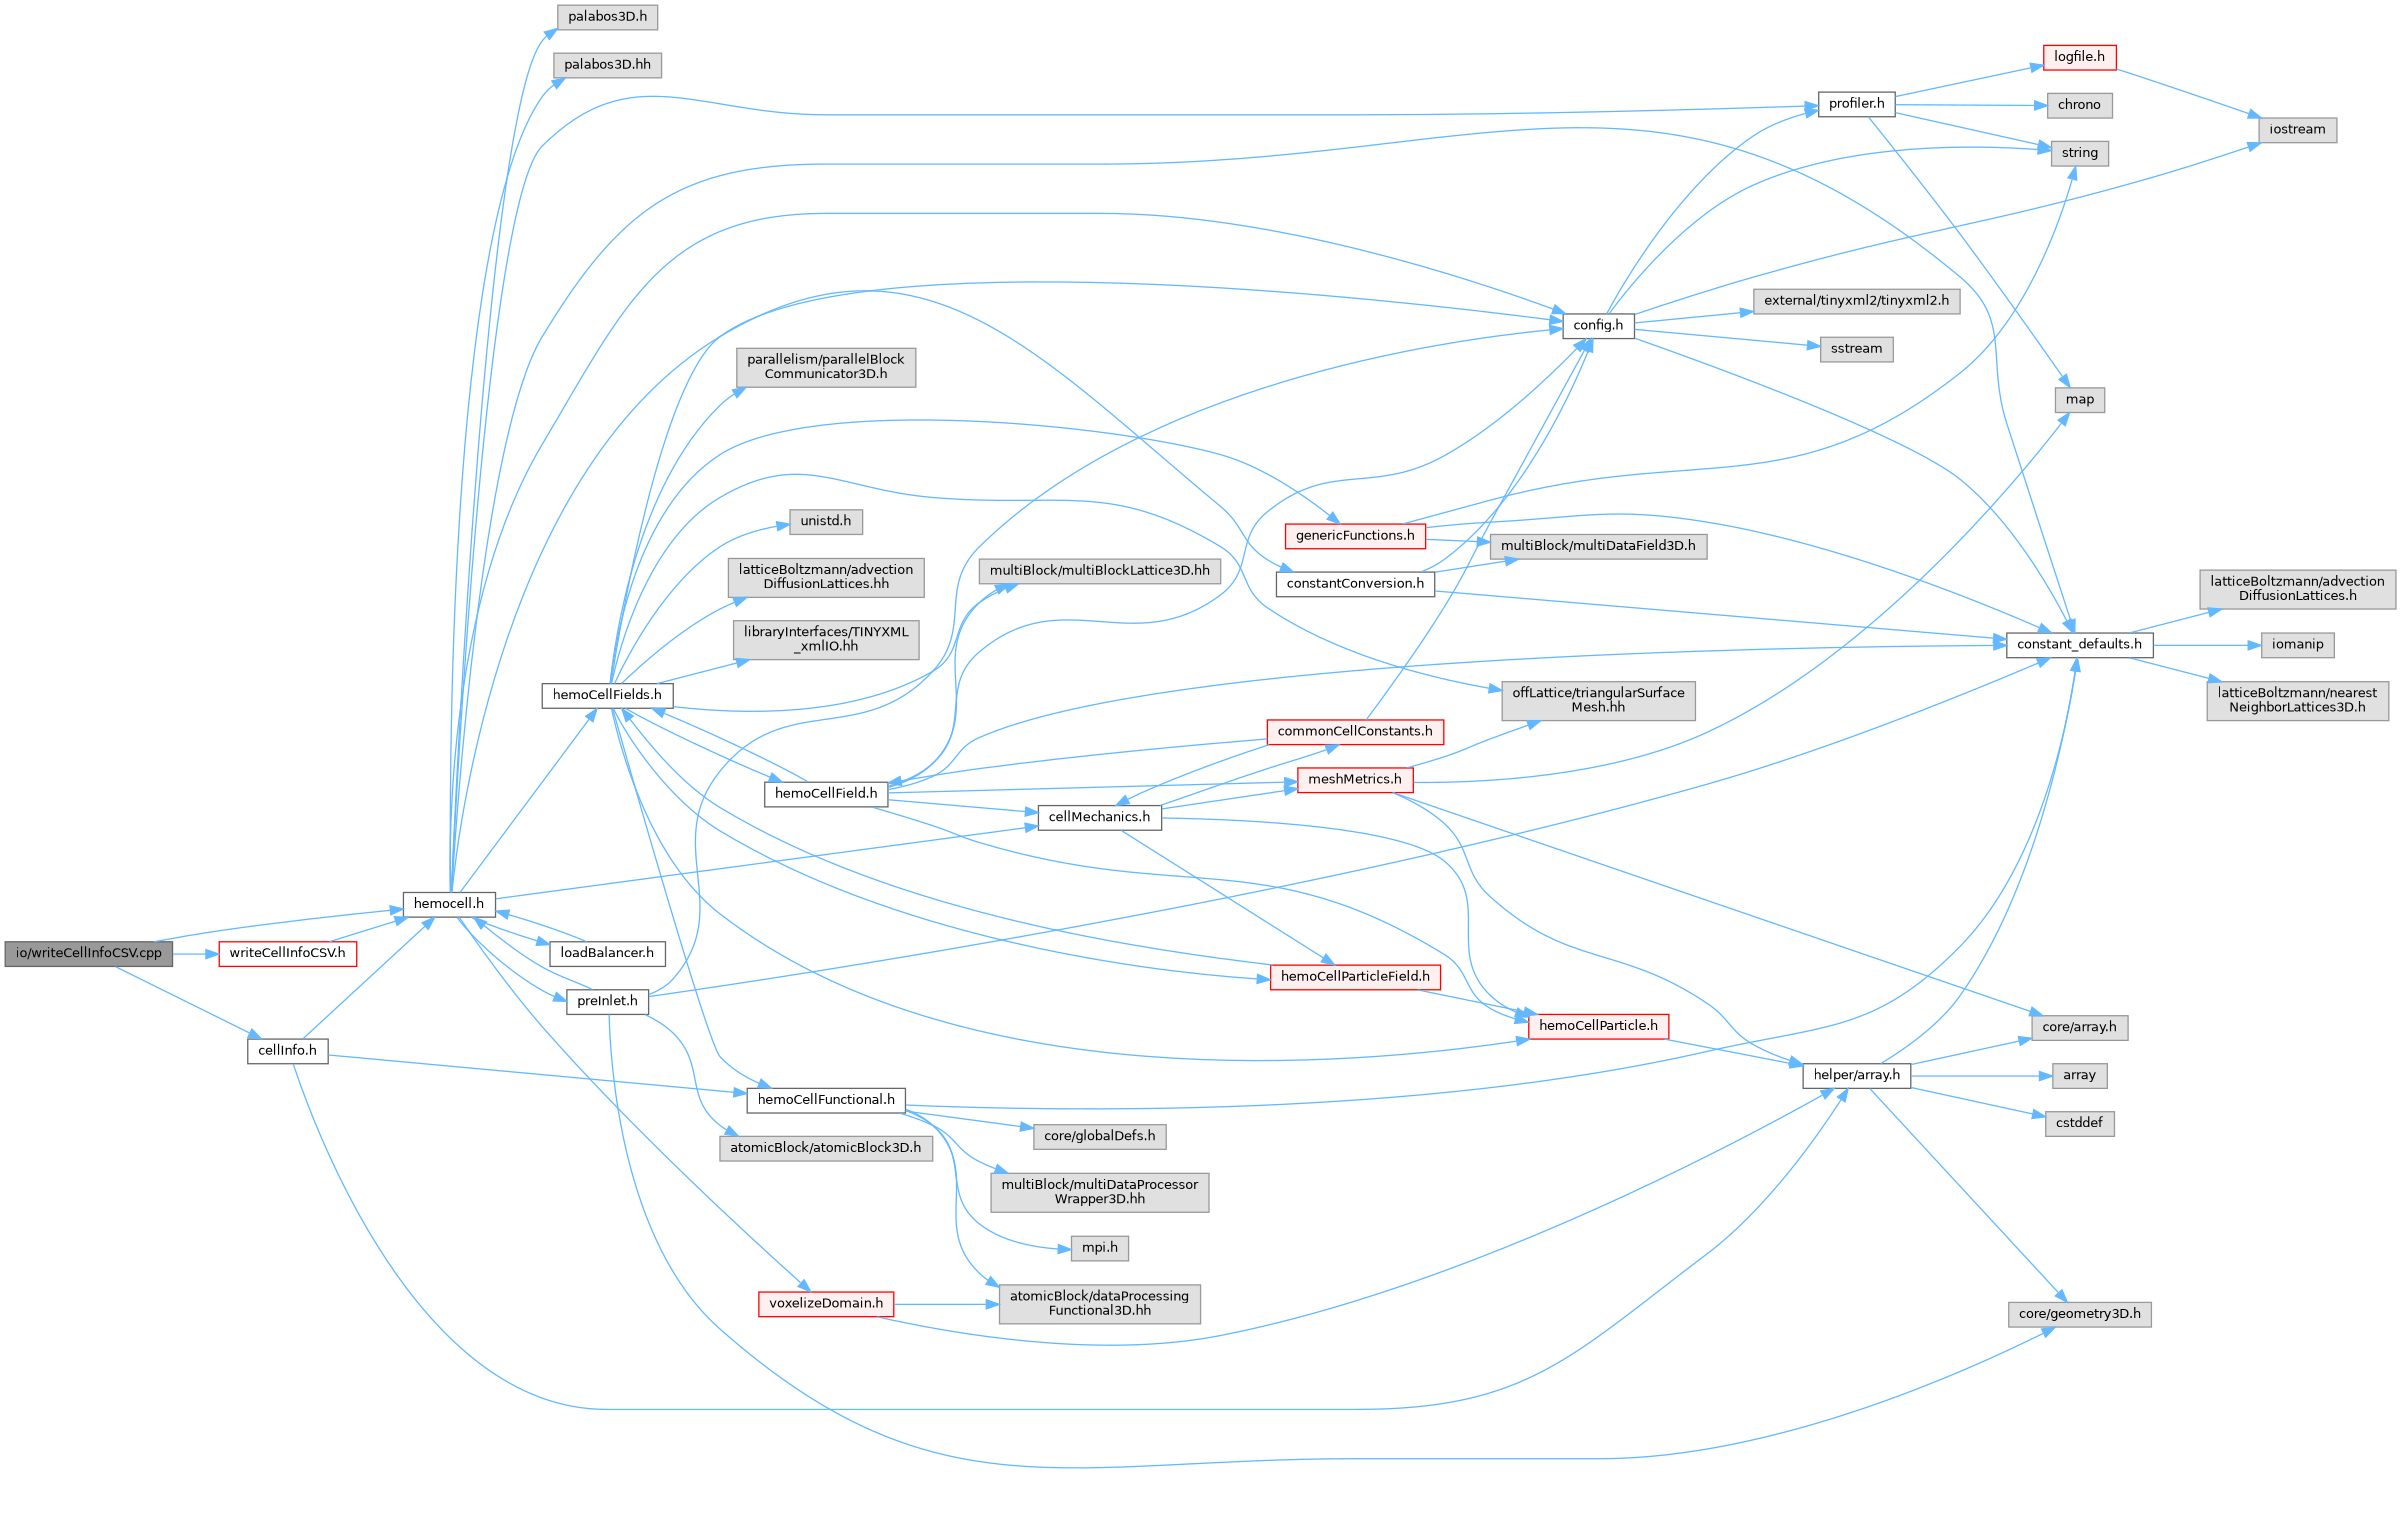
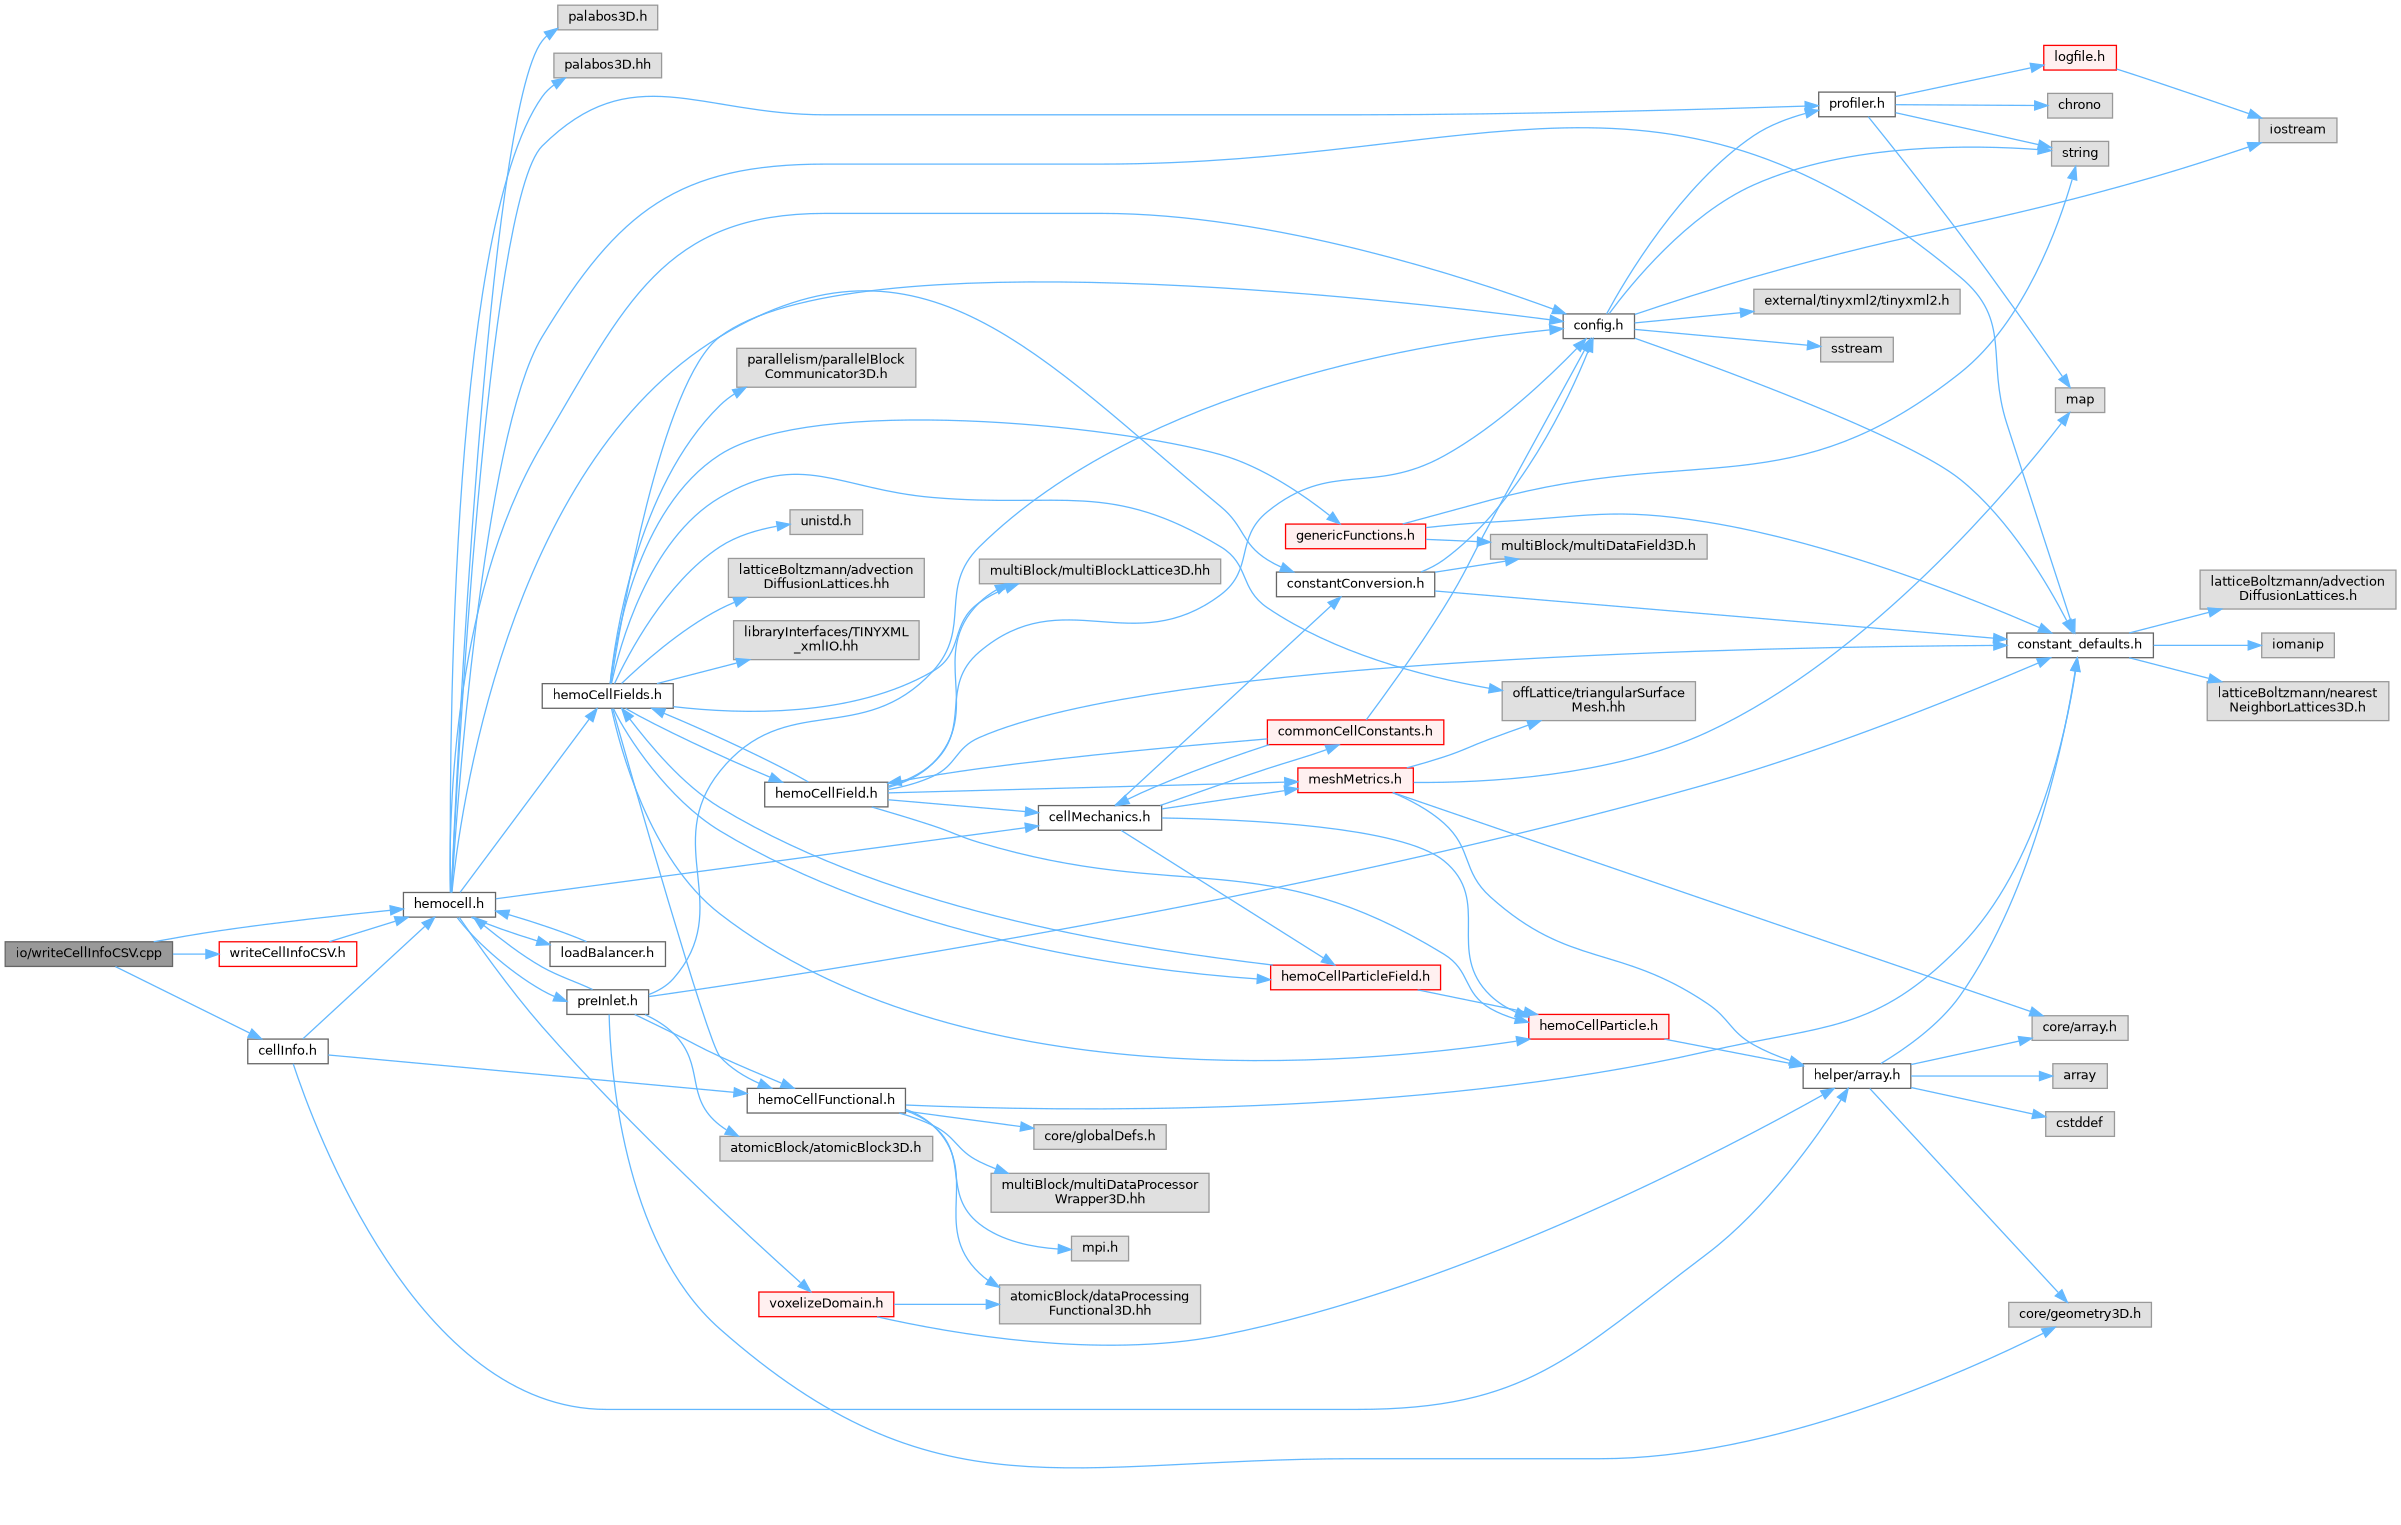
none -> (1223, 706)
none -> (707, 1051)
